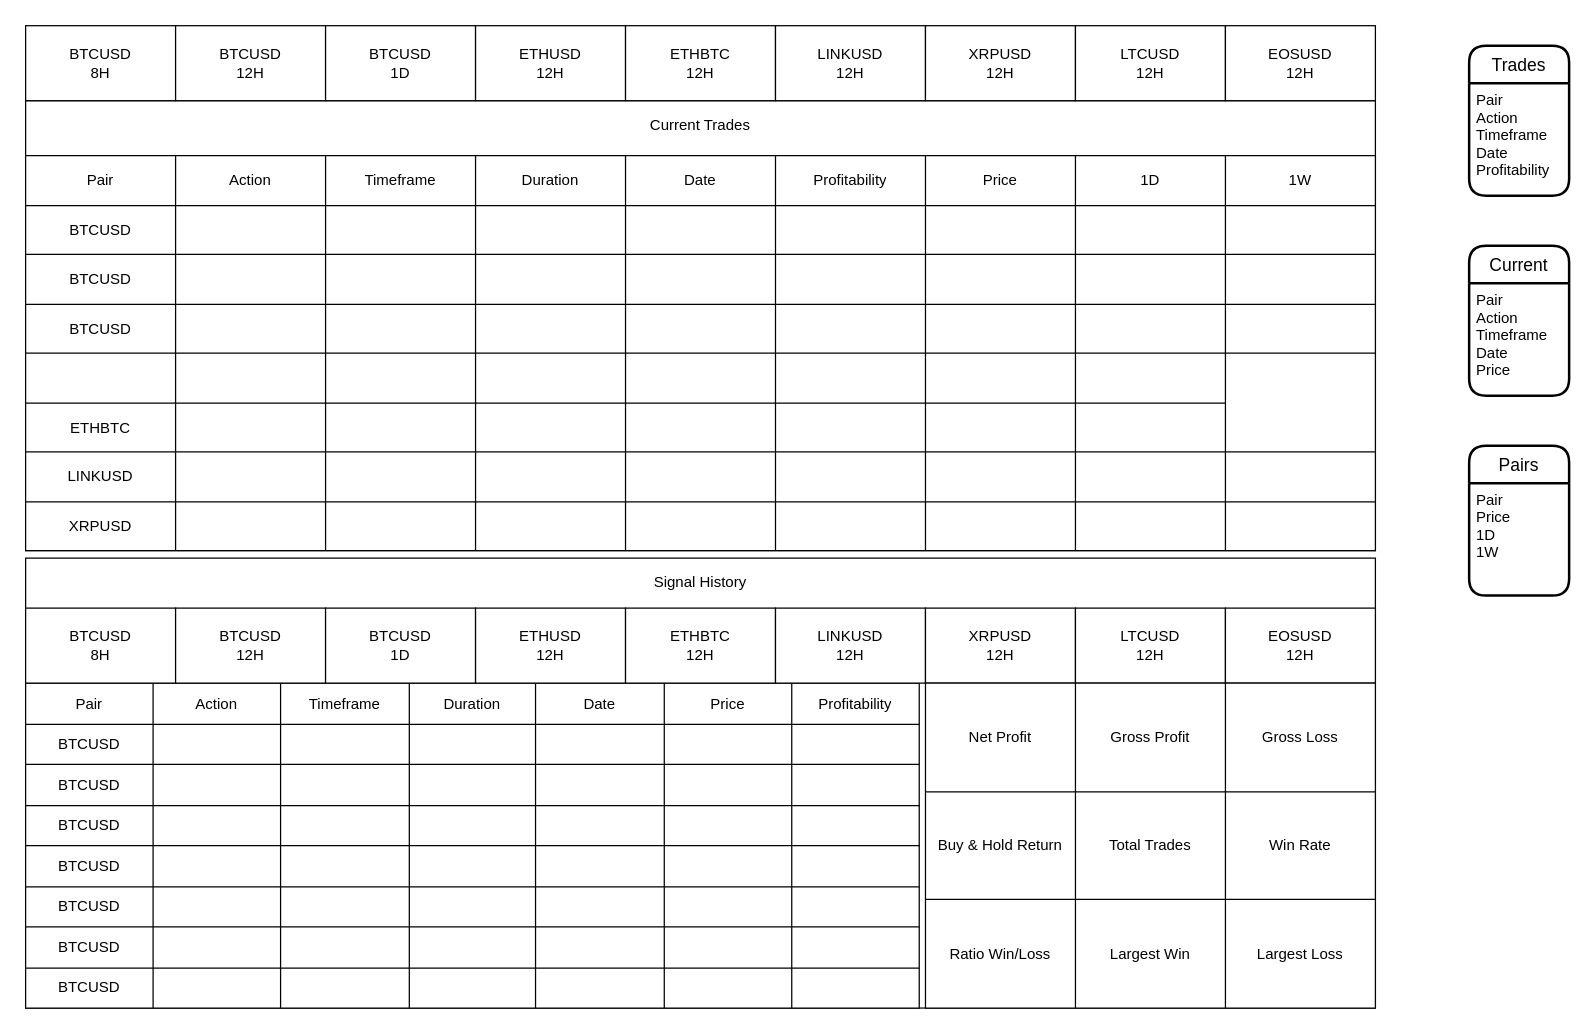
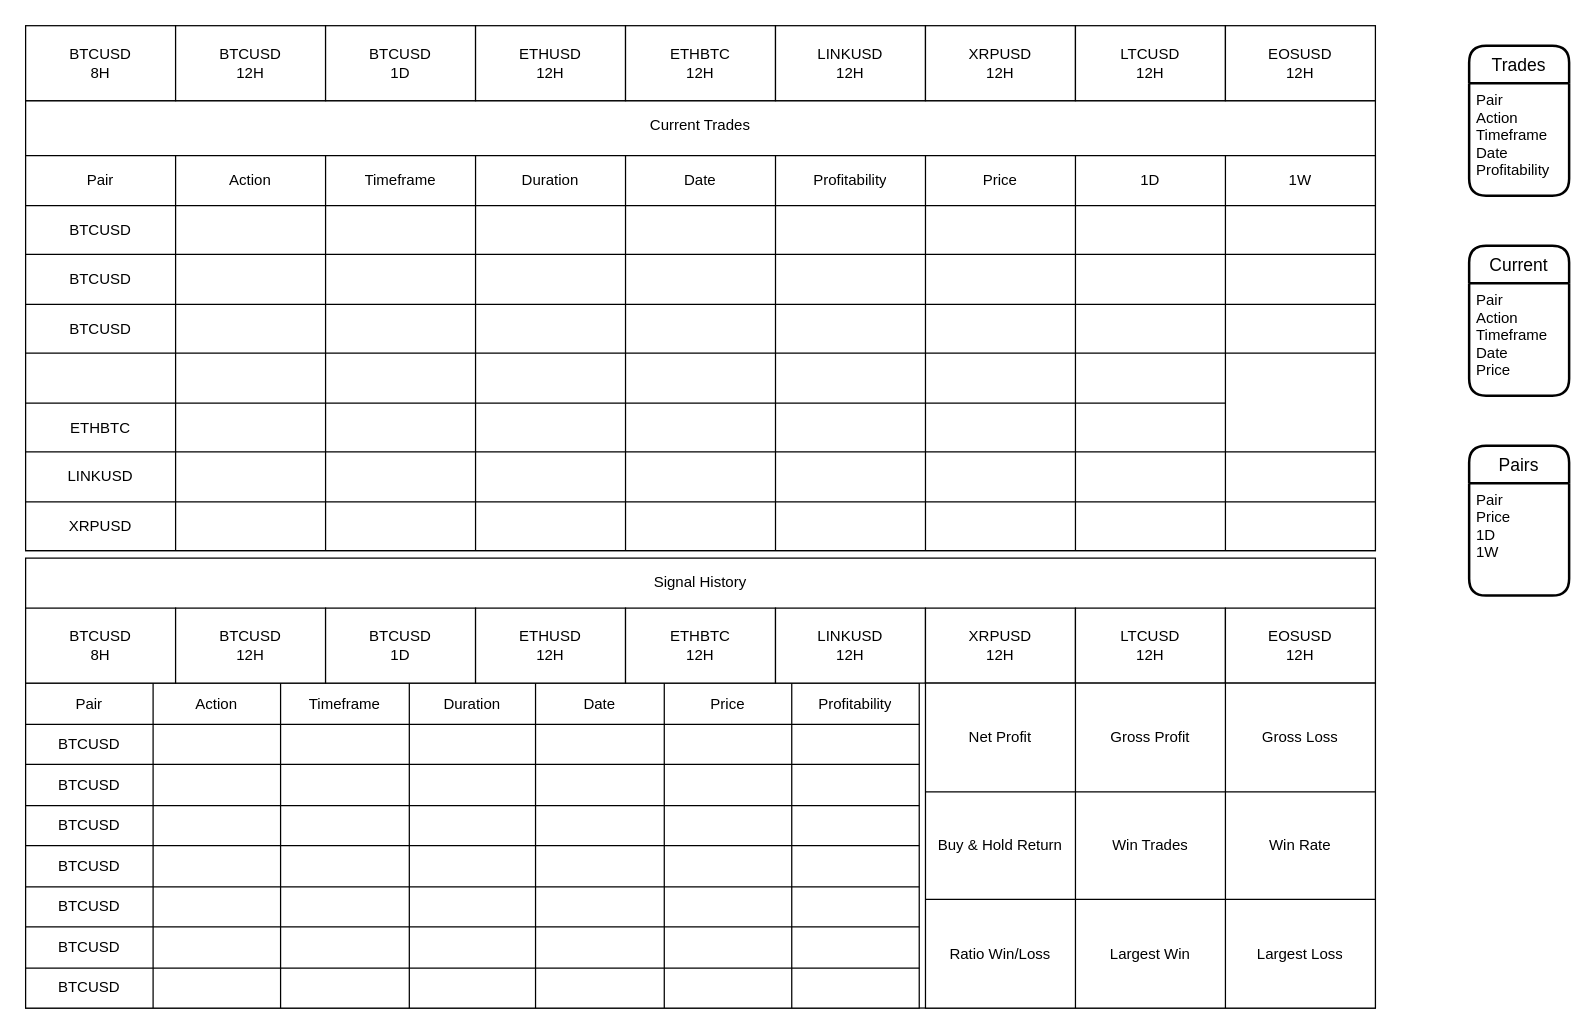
(1151, 846) -> (1151, 846)
